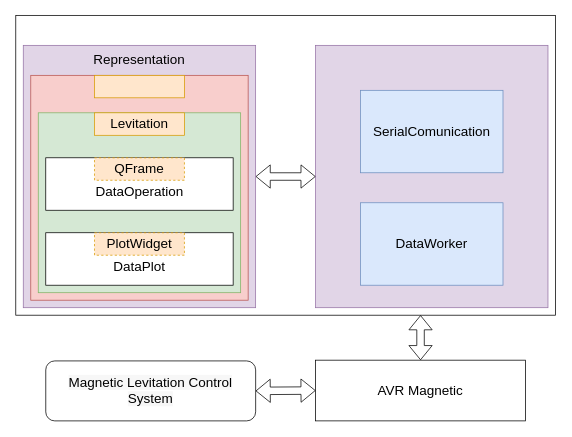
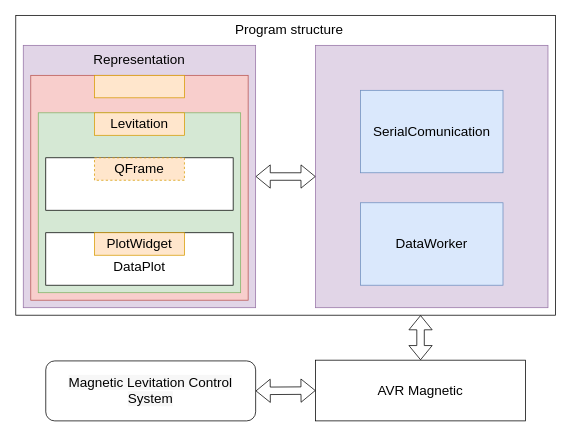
none -> (289, 30)
(139, 192) -> none
(139, 244) -> (139, 244)
